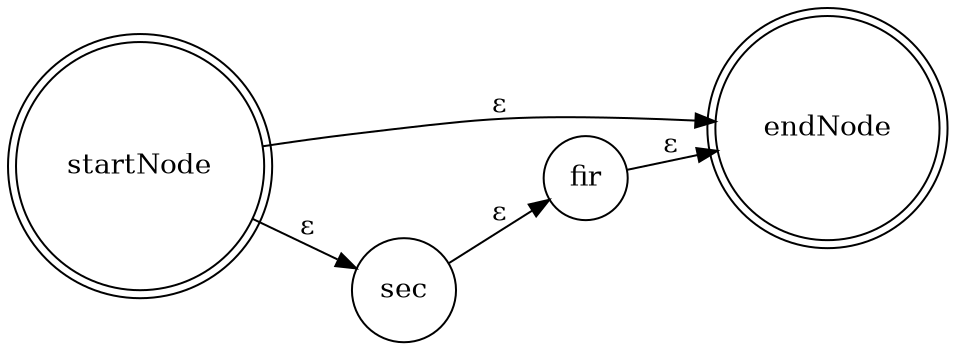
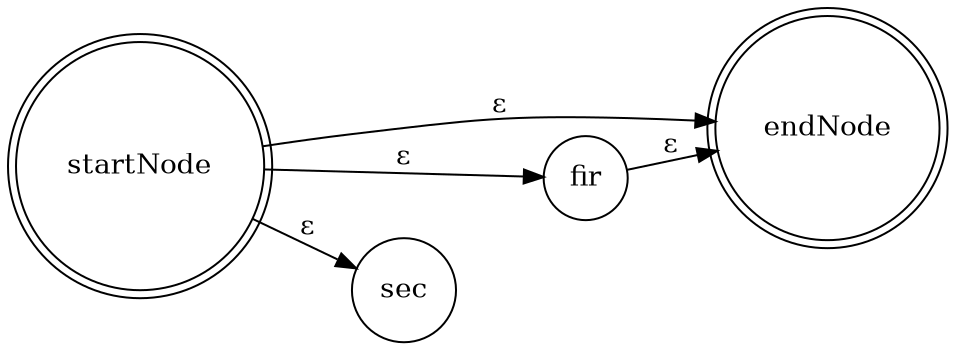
(491, 237) -> (393, 173)
